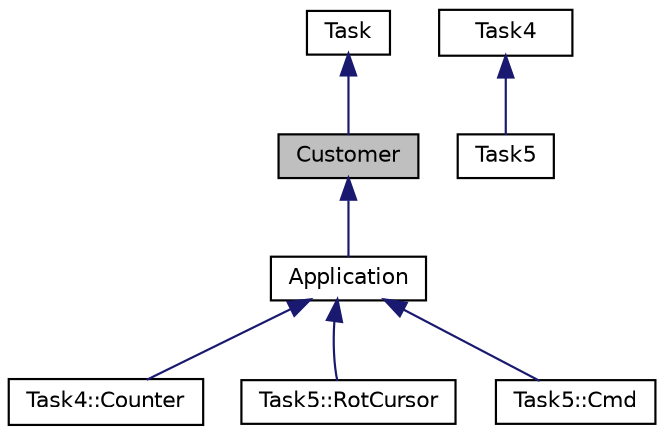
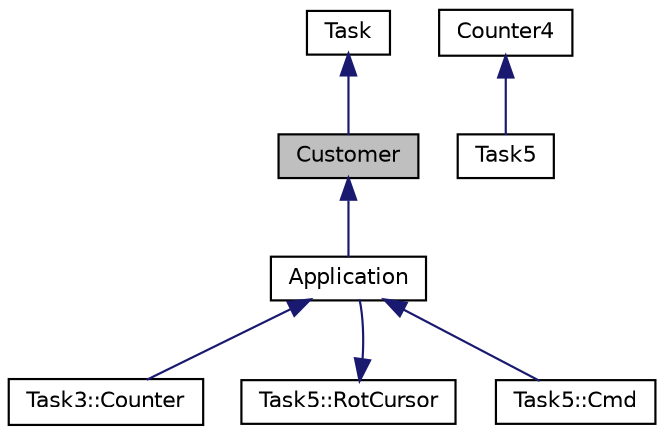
(506, 33) -> (506, 33)
(334, 351) -> (363, 329)
(106, 402) -> (106, 402)
